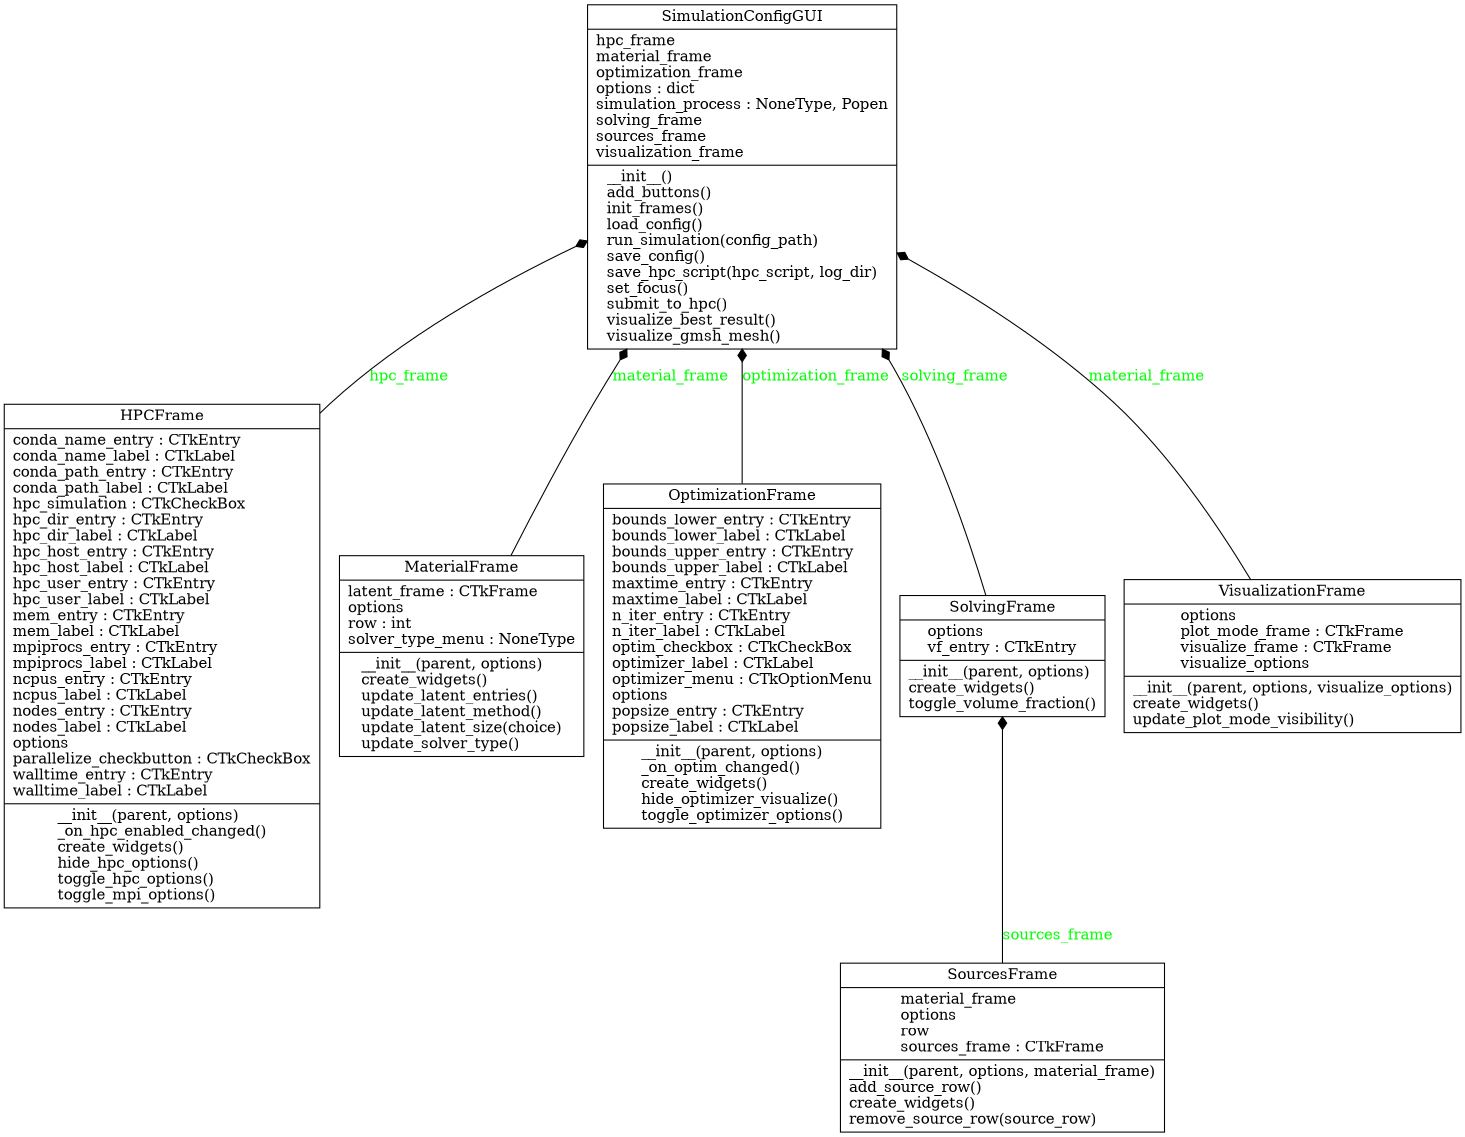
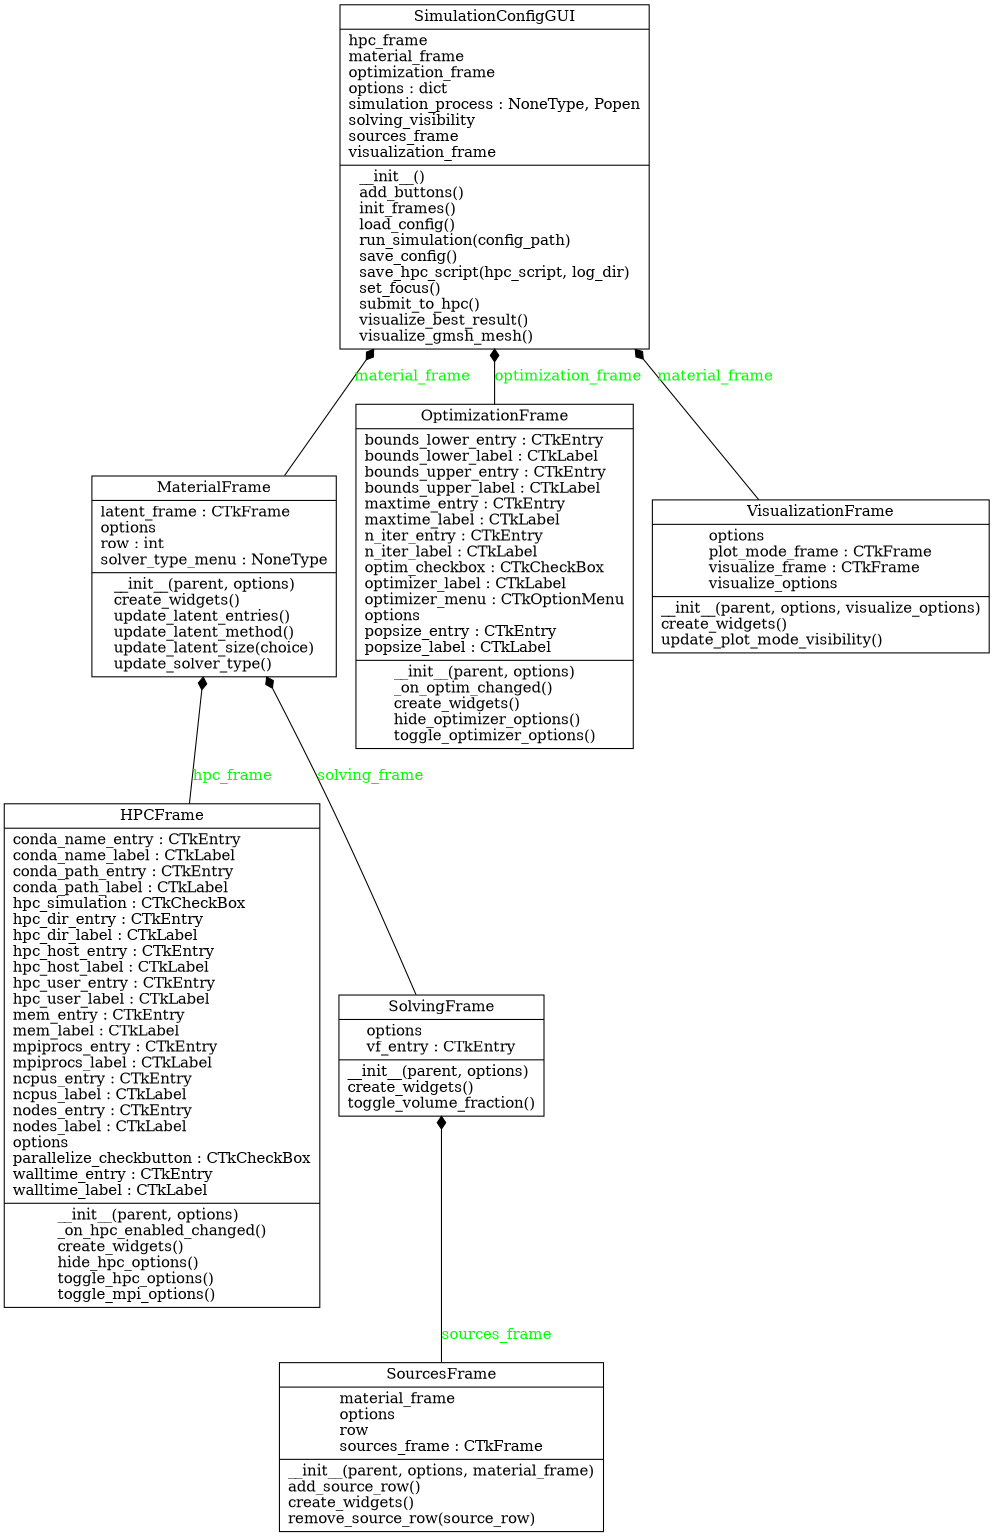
(649, 121) -> (412, 121)
(441, 320) -> (196, 747)
(944, 475) -> (347, 840)
(740, 800) -> (487, 720)
